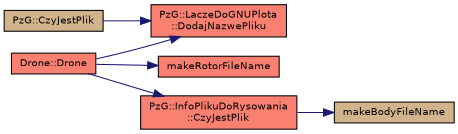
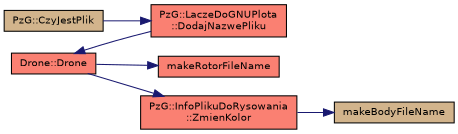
(134, 50) -> (118, 40)
(219, 113) -> (219, 113)
